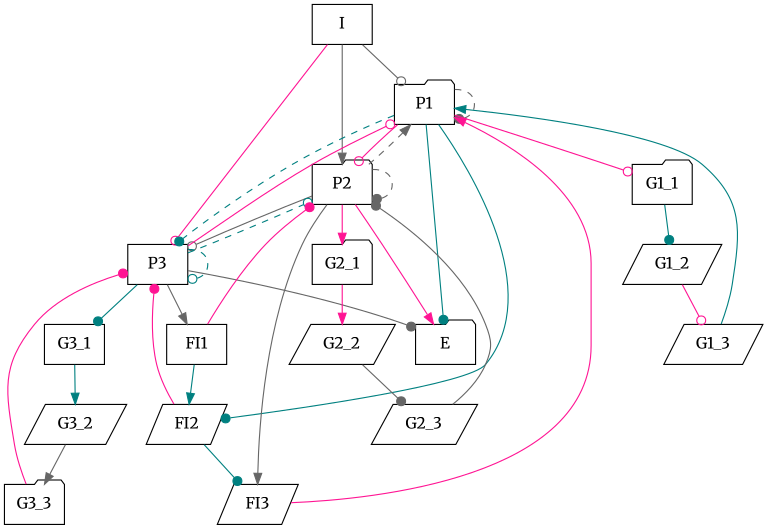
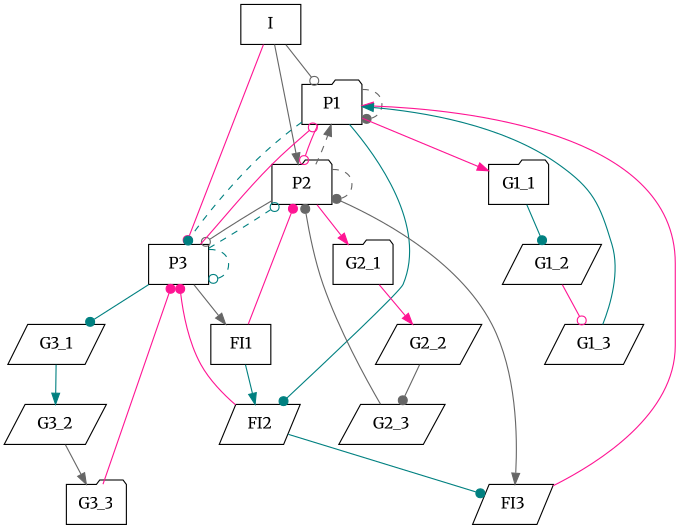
(539, 142) -> (420, 142)
(74, 344) -> (56, 344)
(446, 344) -> none
